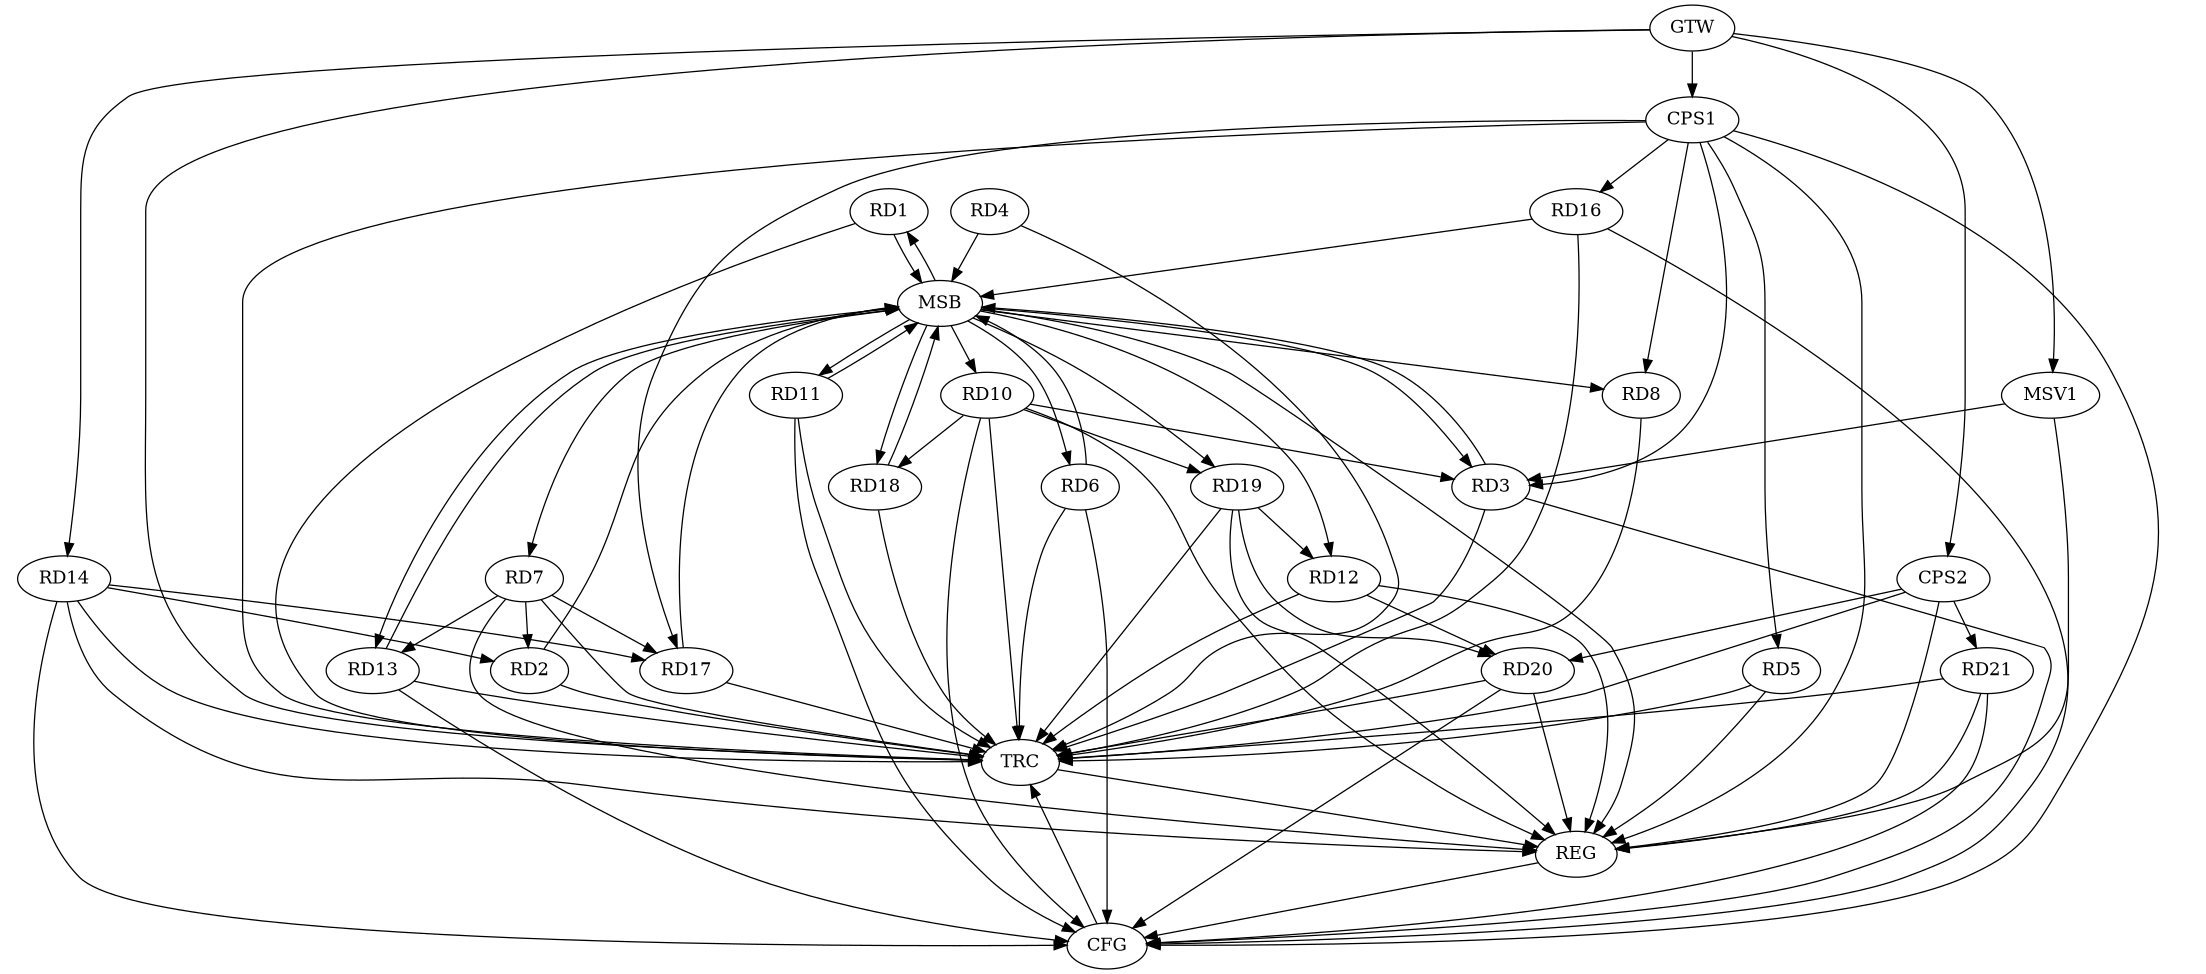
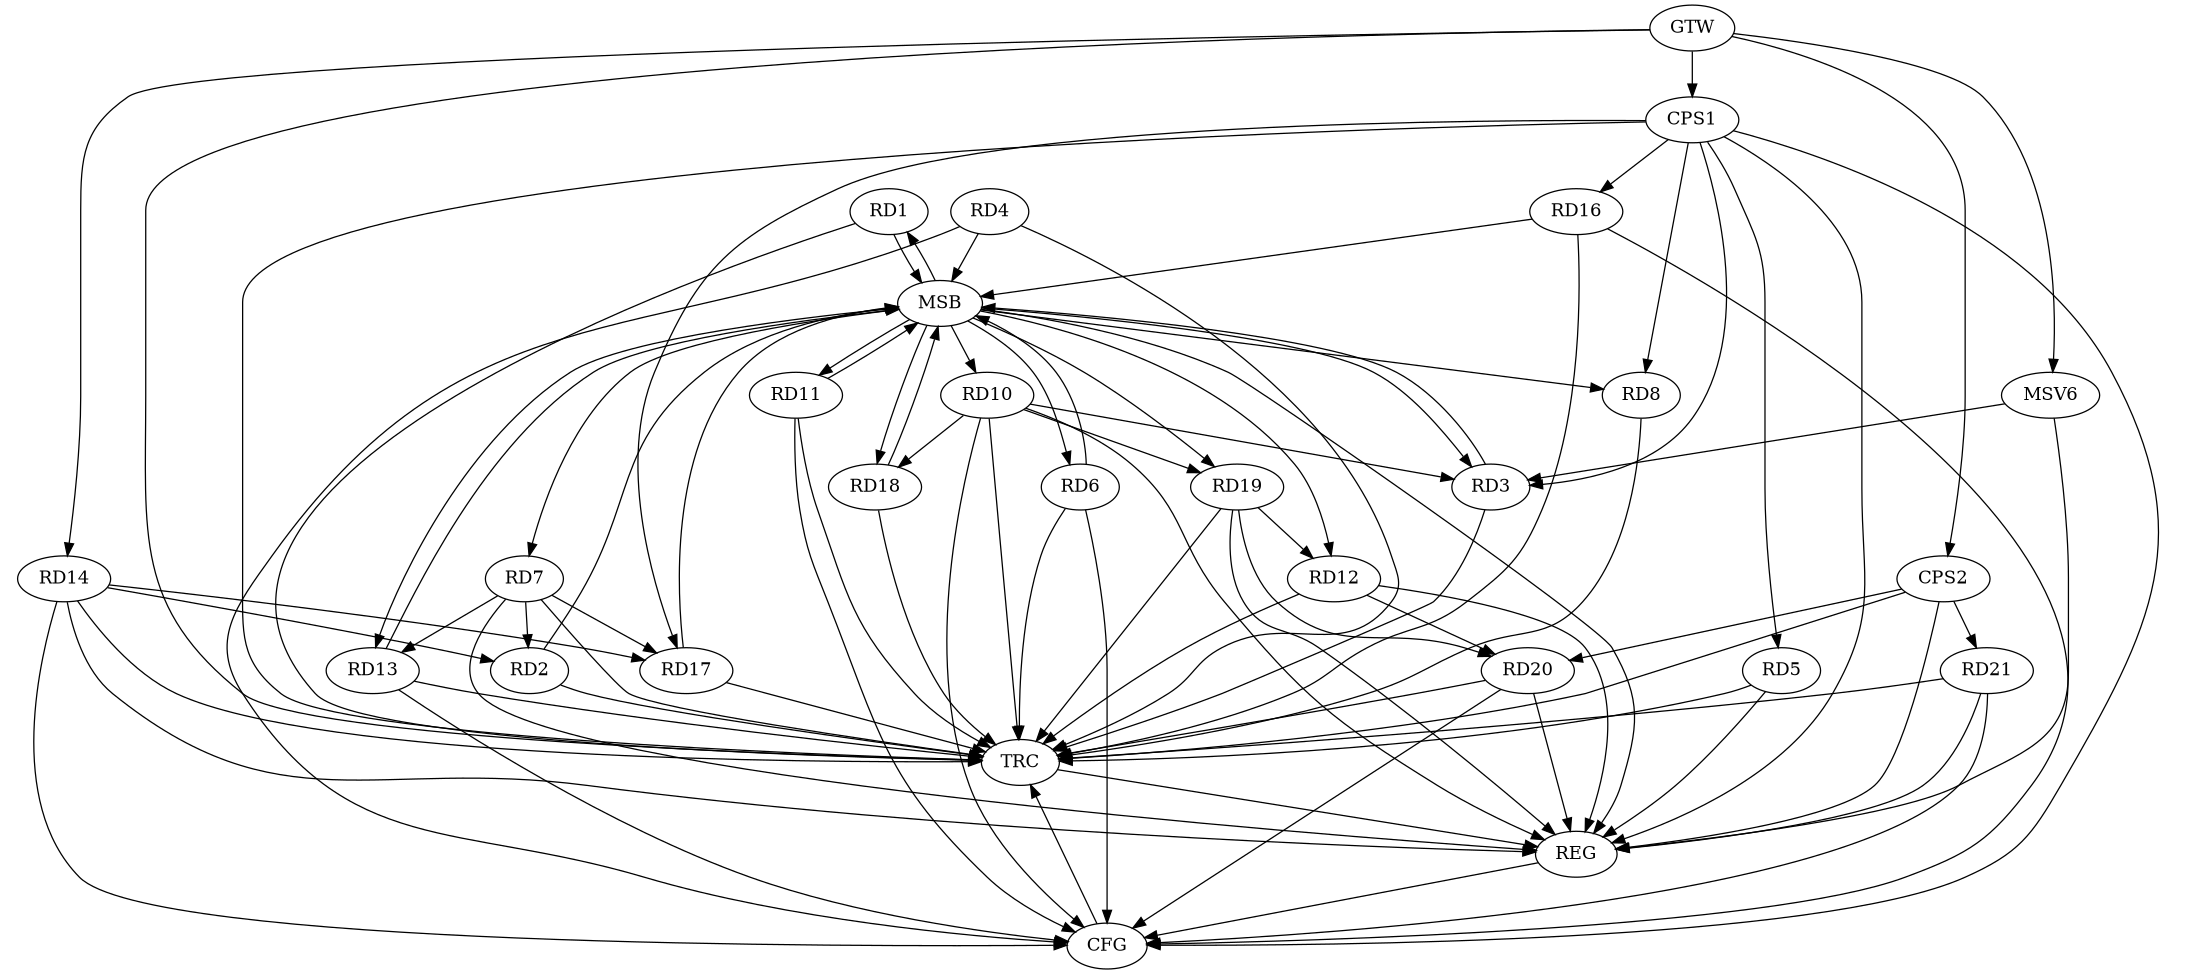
(2051, 395) -> (2051, 395)
(1930, 840) -> (230, 665)
